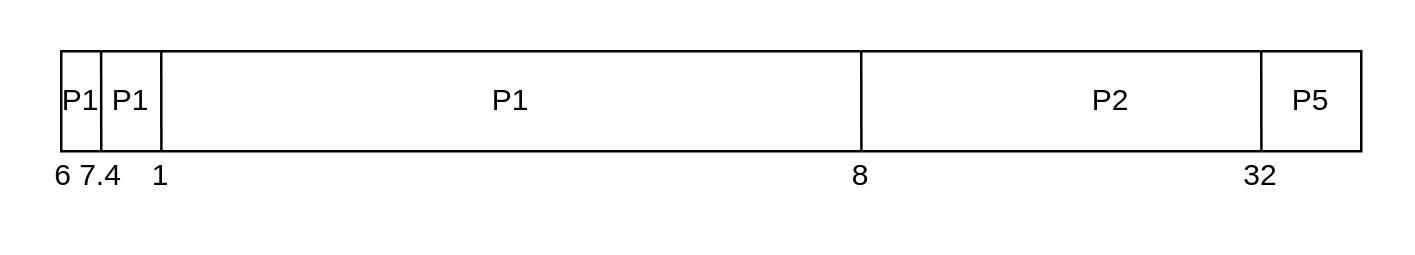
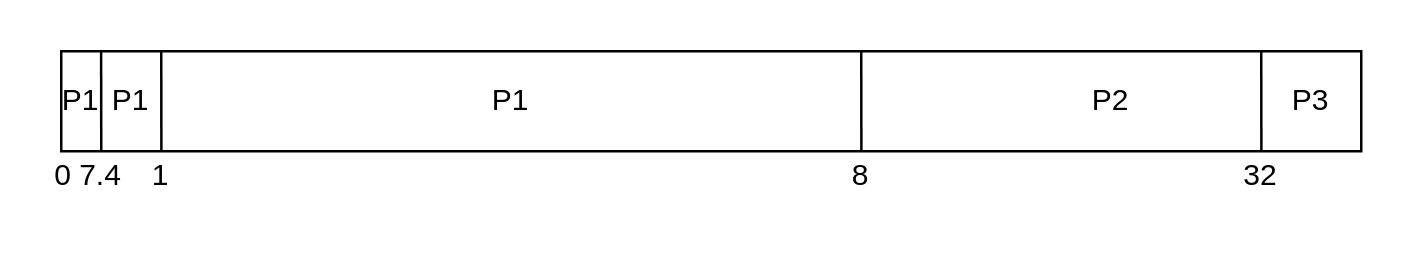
(1311, 101) -> (1311, 101)
(64, 176) -> (64, 176)
